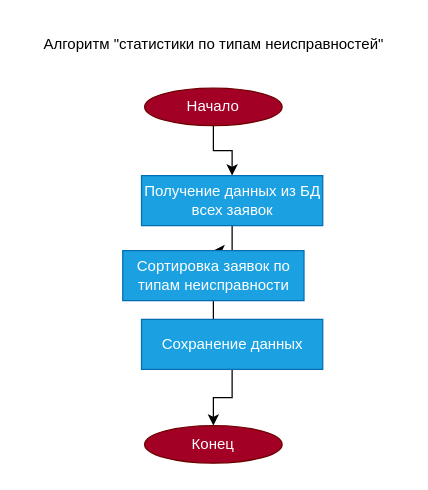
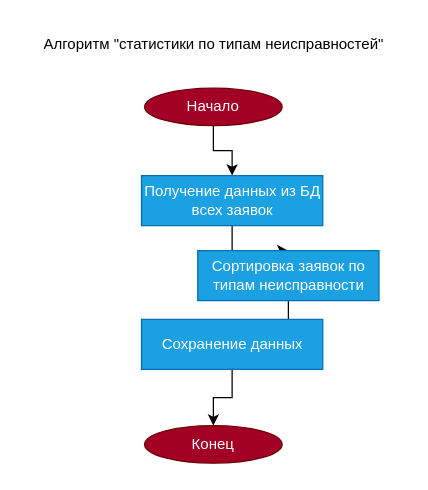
(213, 276) -> (288, 276)
